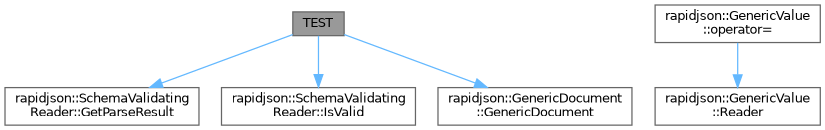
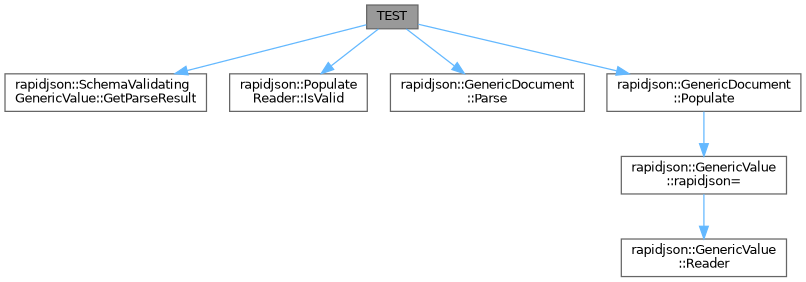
(738, 24) -> (704, 175)
none -> (704, 93)
(102, 106) -> (106, 93)
(318, 106) -> (298, 93)
(535, 106) -> (487, 93)
